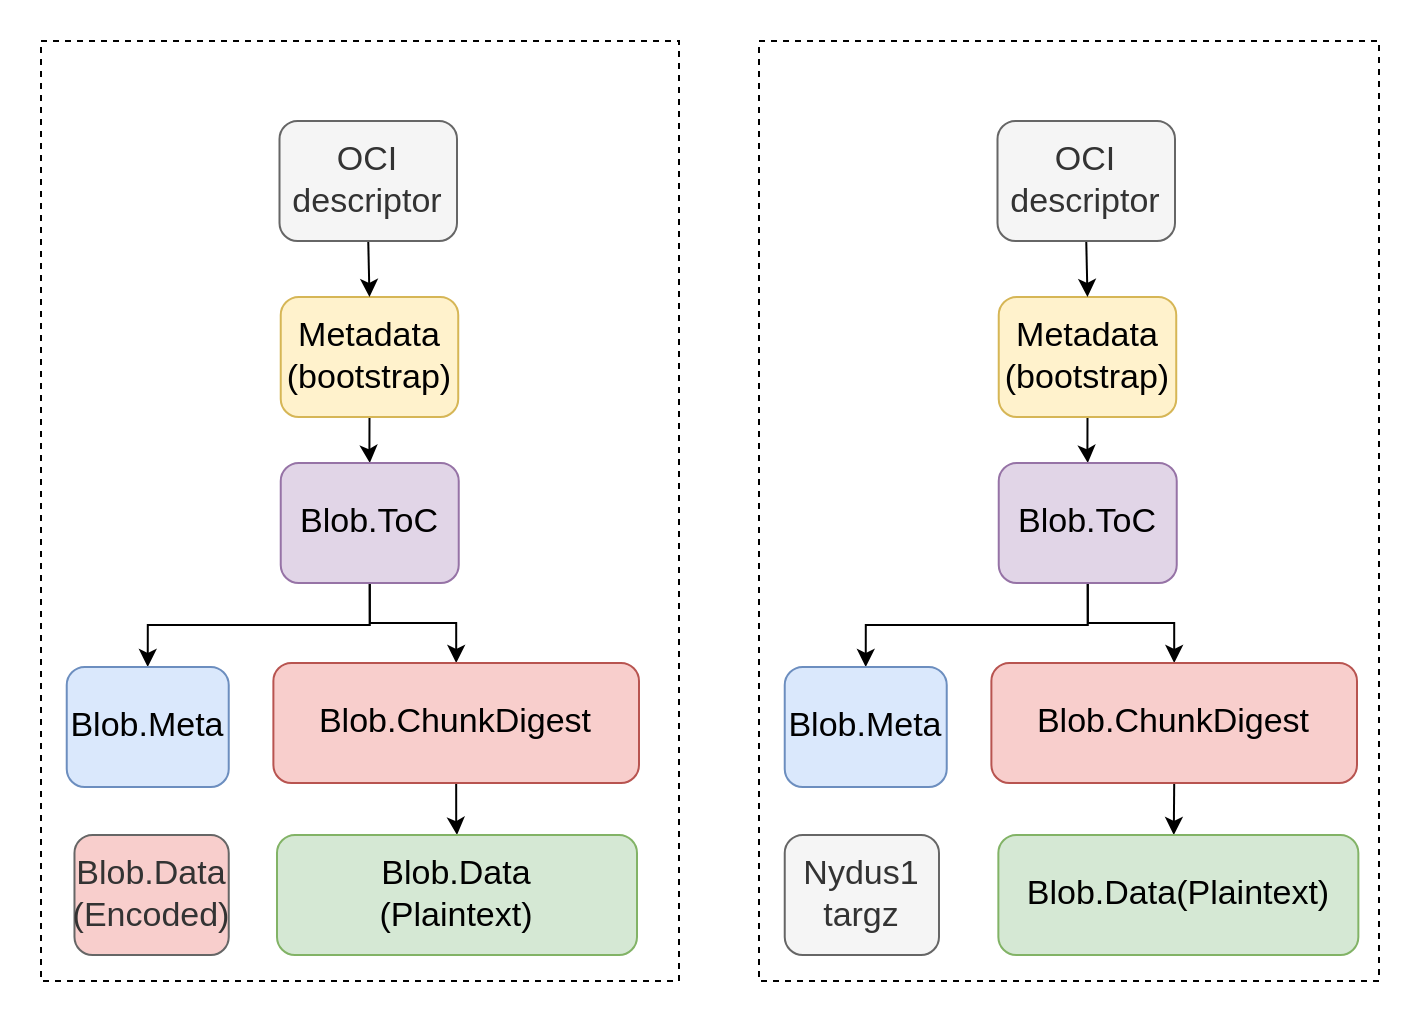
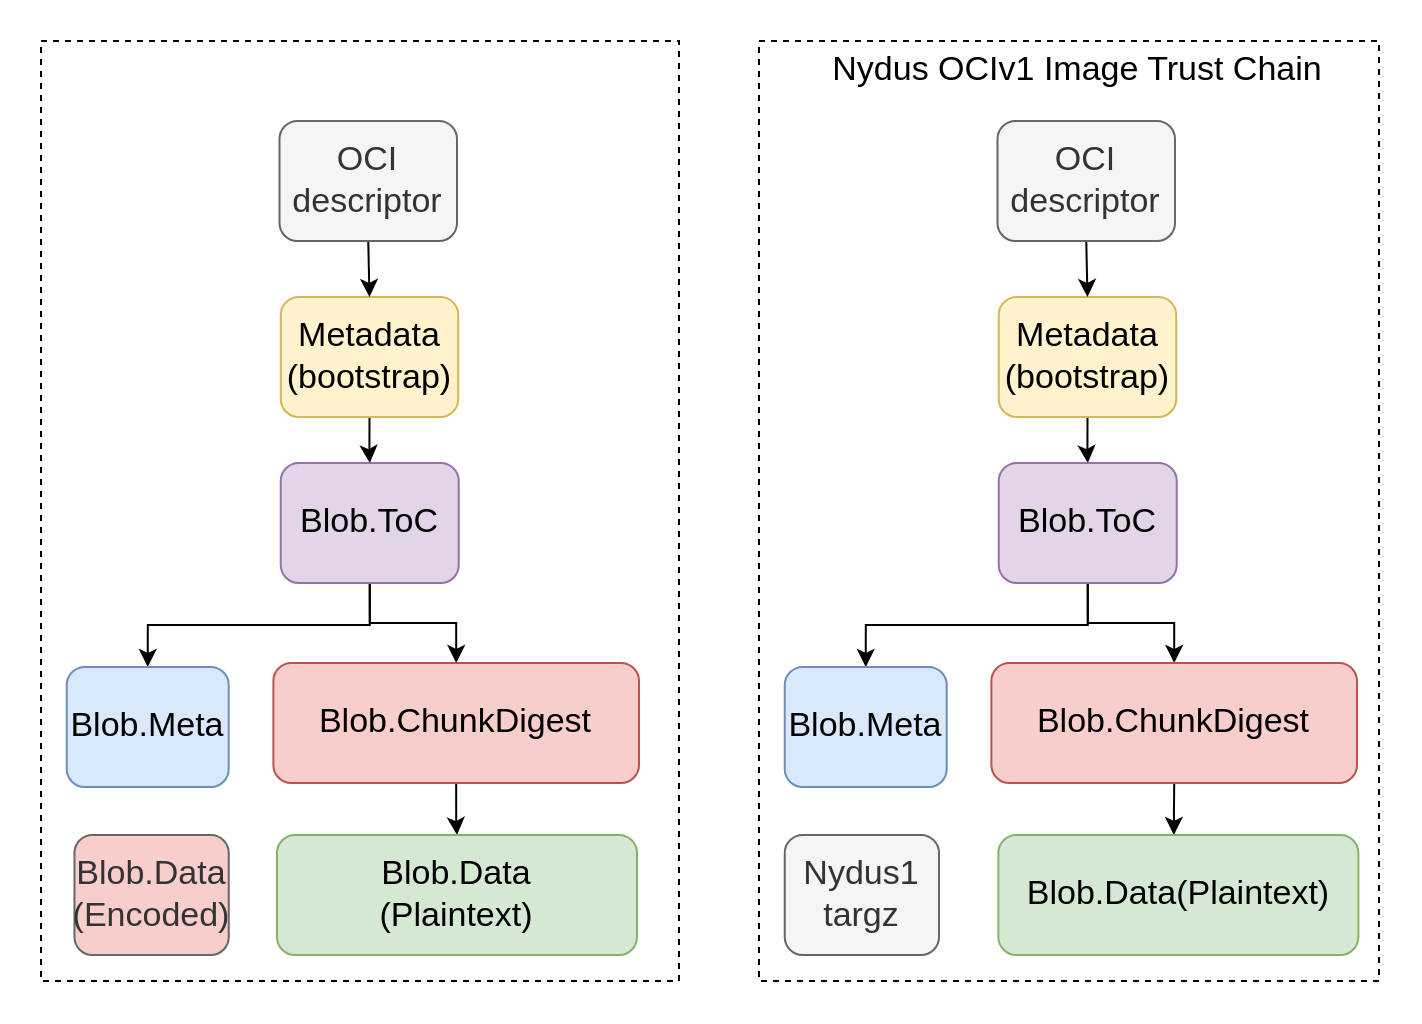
none -> (1078, 71)
